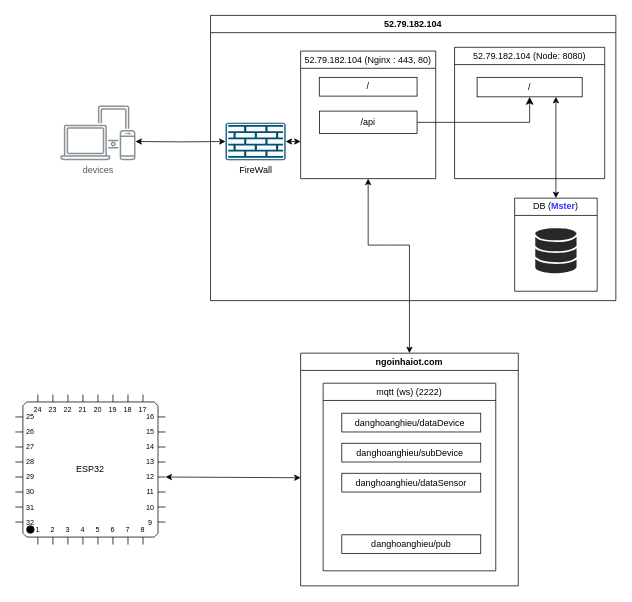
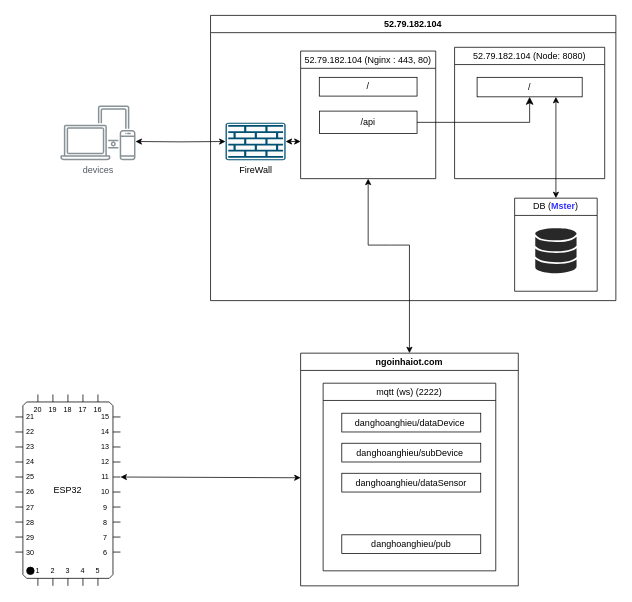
(90, 469) -> (68, 490)
